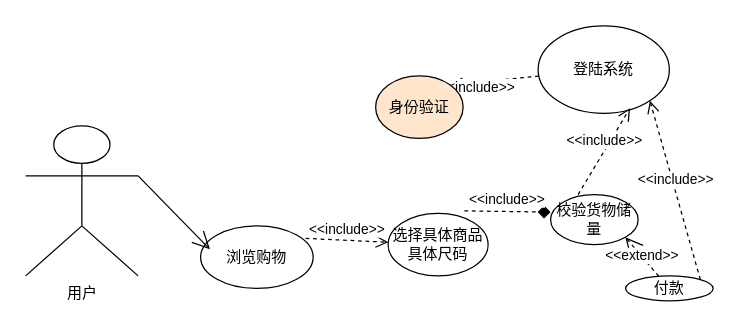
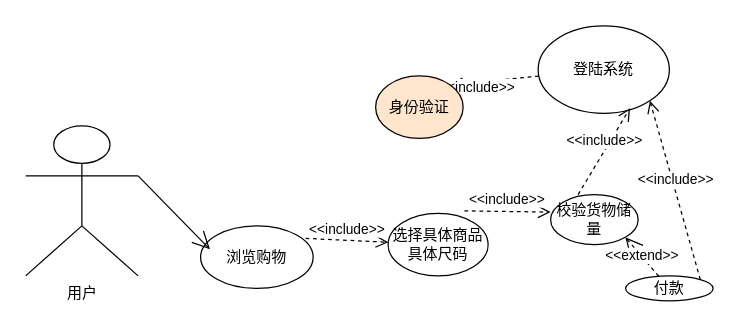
(537, 212) -> (542, 212)
